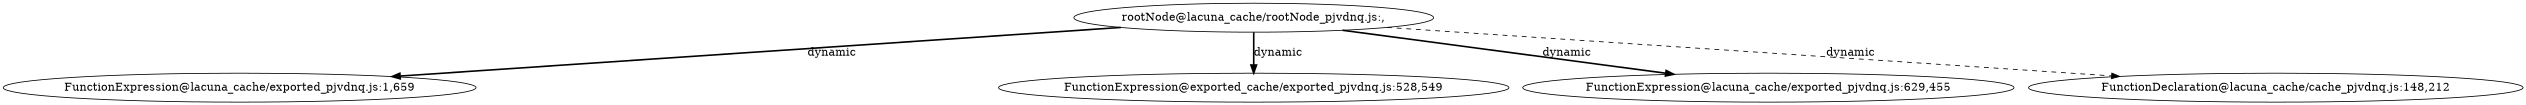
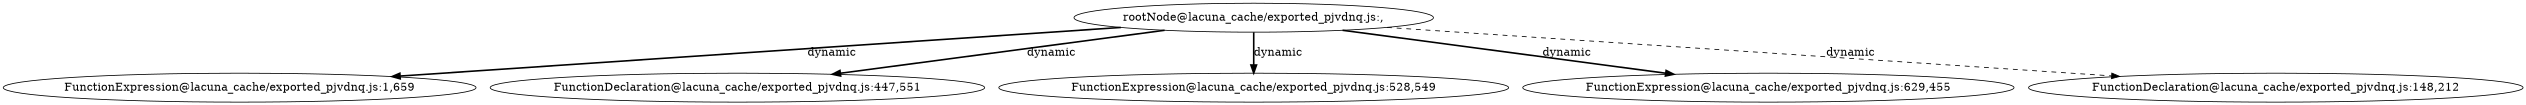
(1254, 18) -> (1254, 18)
none -> (737, 88)
(1254, 88) -> (1254, 88)
(2276, 88) -> (2276, 88)
